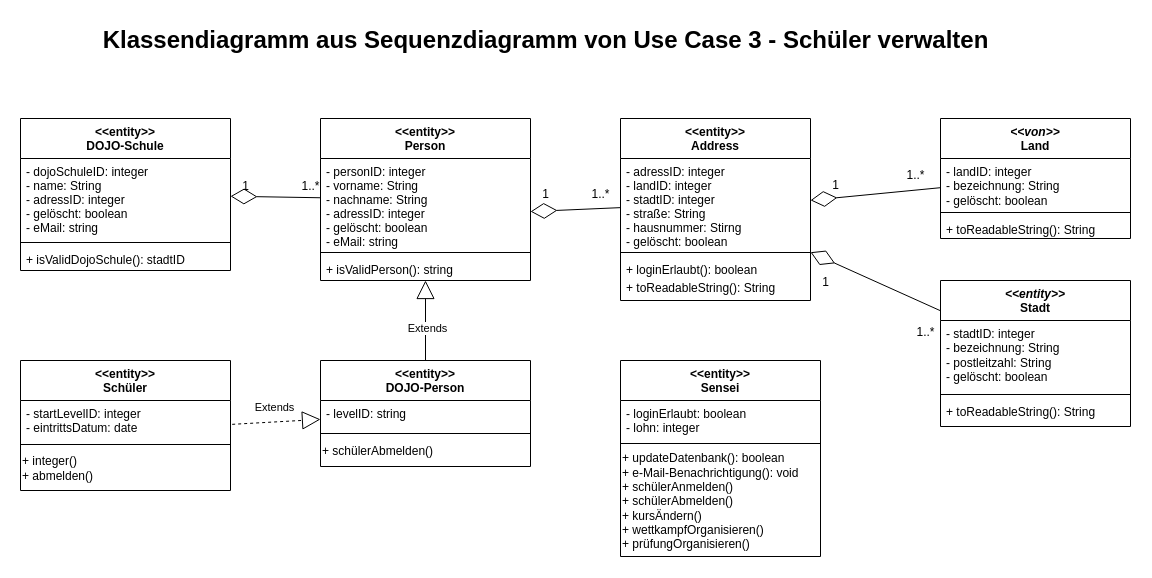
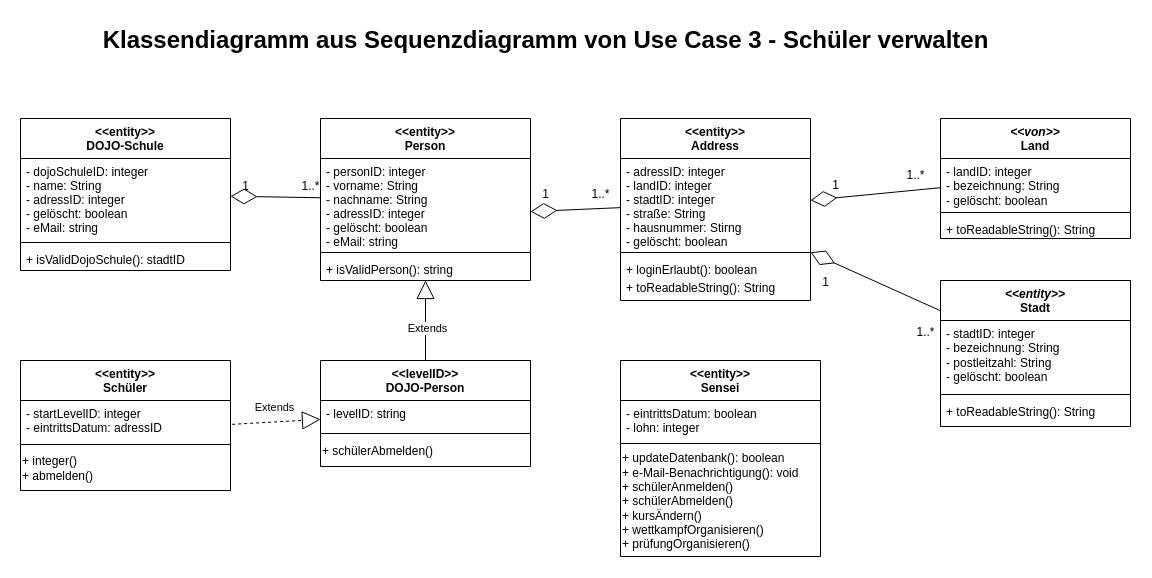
(426, 382) -> (426, 382)
(95, 414) -> (95, 414)
(692, 414) -> (701, 414)
